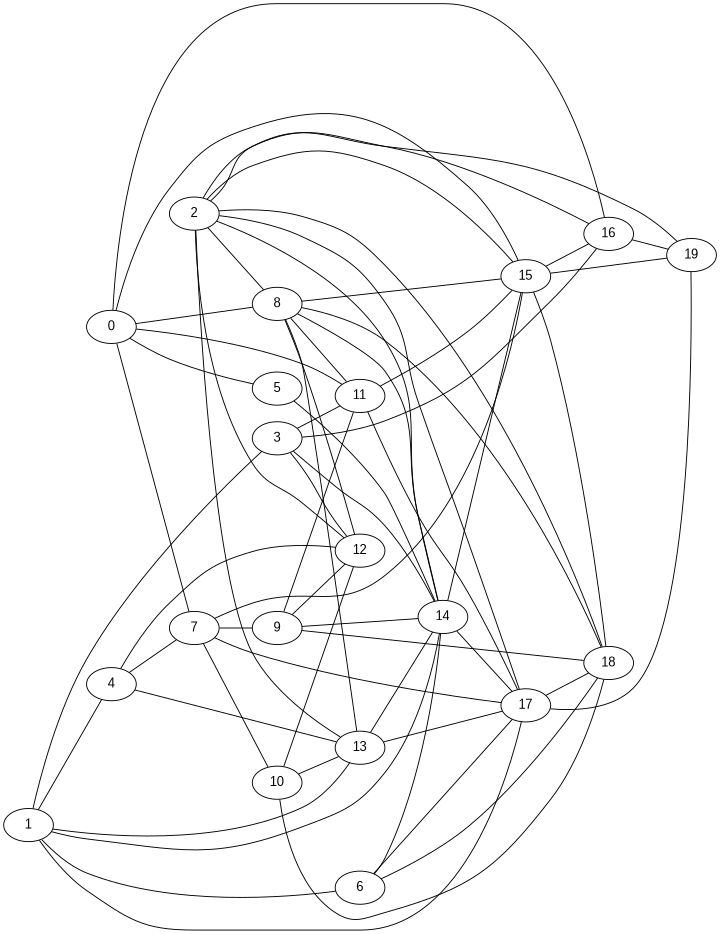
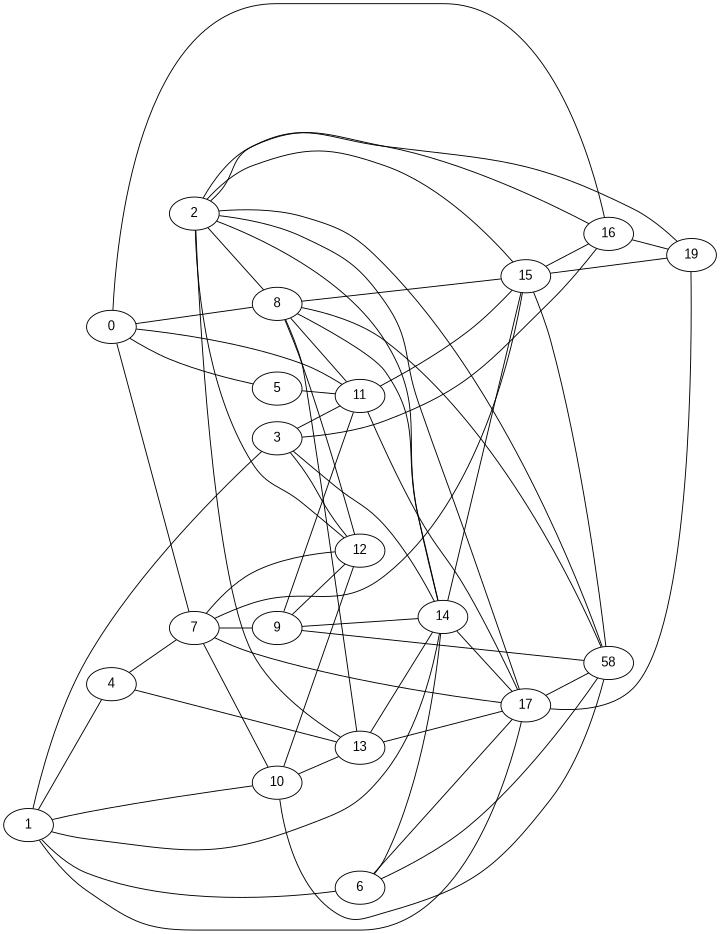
(296, 117) -> none
(381, 489) -> (319, 392)
(208, 570) -> (263, 568)
(609, 663) -> (609, 663)
(212, 832) -> (152, 801)
